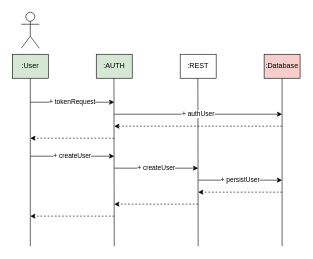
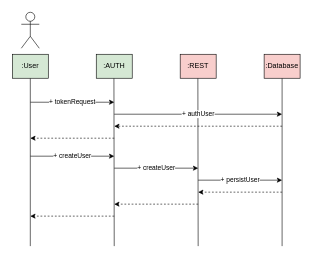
(198, 66) -> (198, 66)
